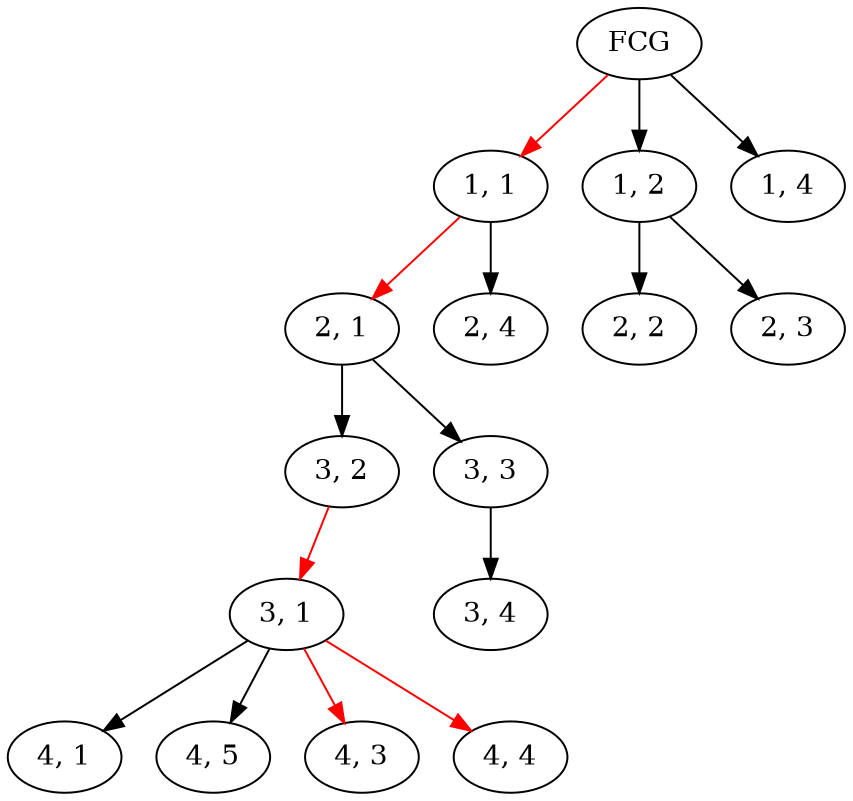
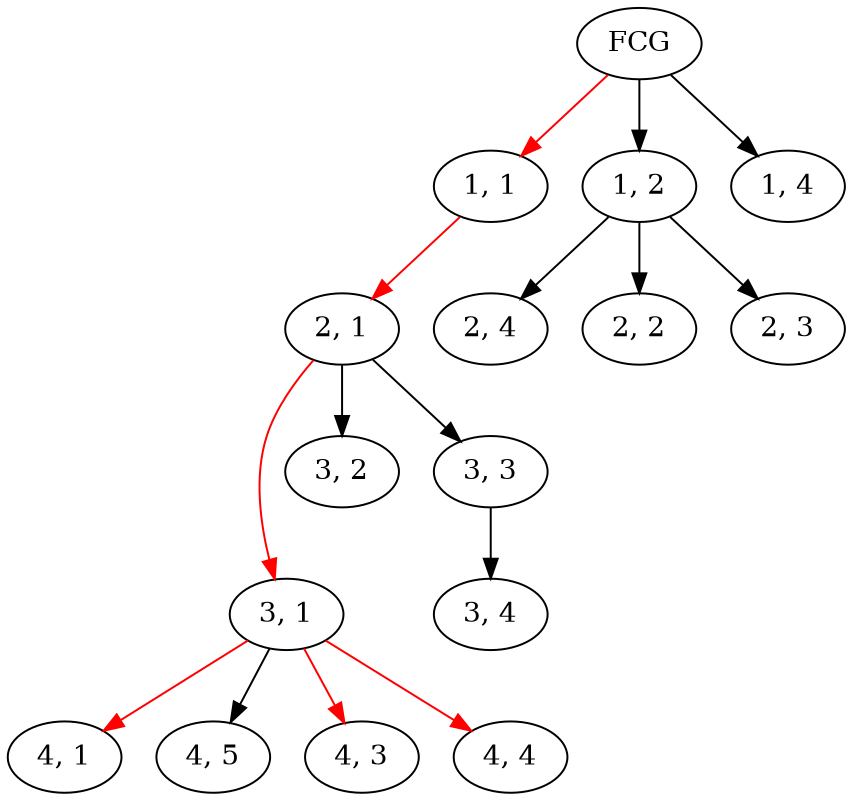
(491, 248) -> (572, 251)
(318, 533) -> (263, 453)
(184, 680) -> (184, 680)
